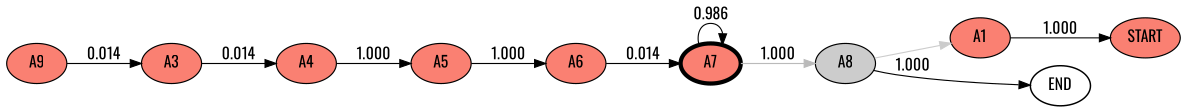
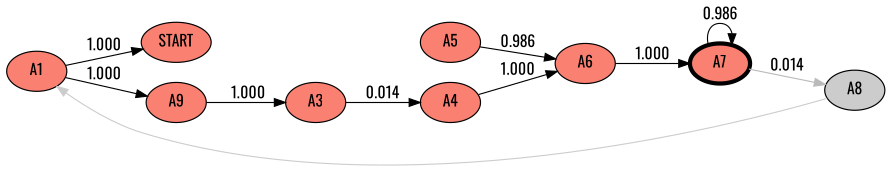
(104, 55) -> (248, 94)
(508, 55) -> (518, 43)
(643, 55) -> (653, 55)
(778, 55) -> (787, 66)
(368, 63) -> (512, 85)
none -> (101, 86)
(1060, 86) -> none
